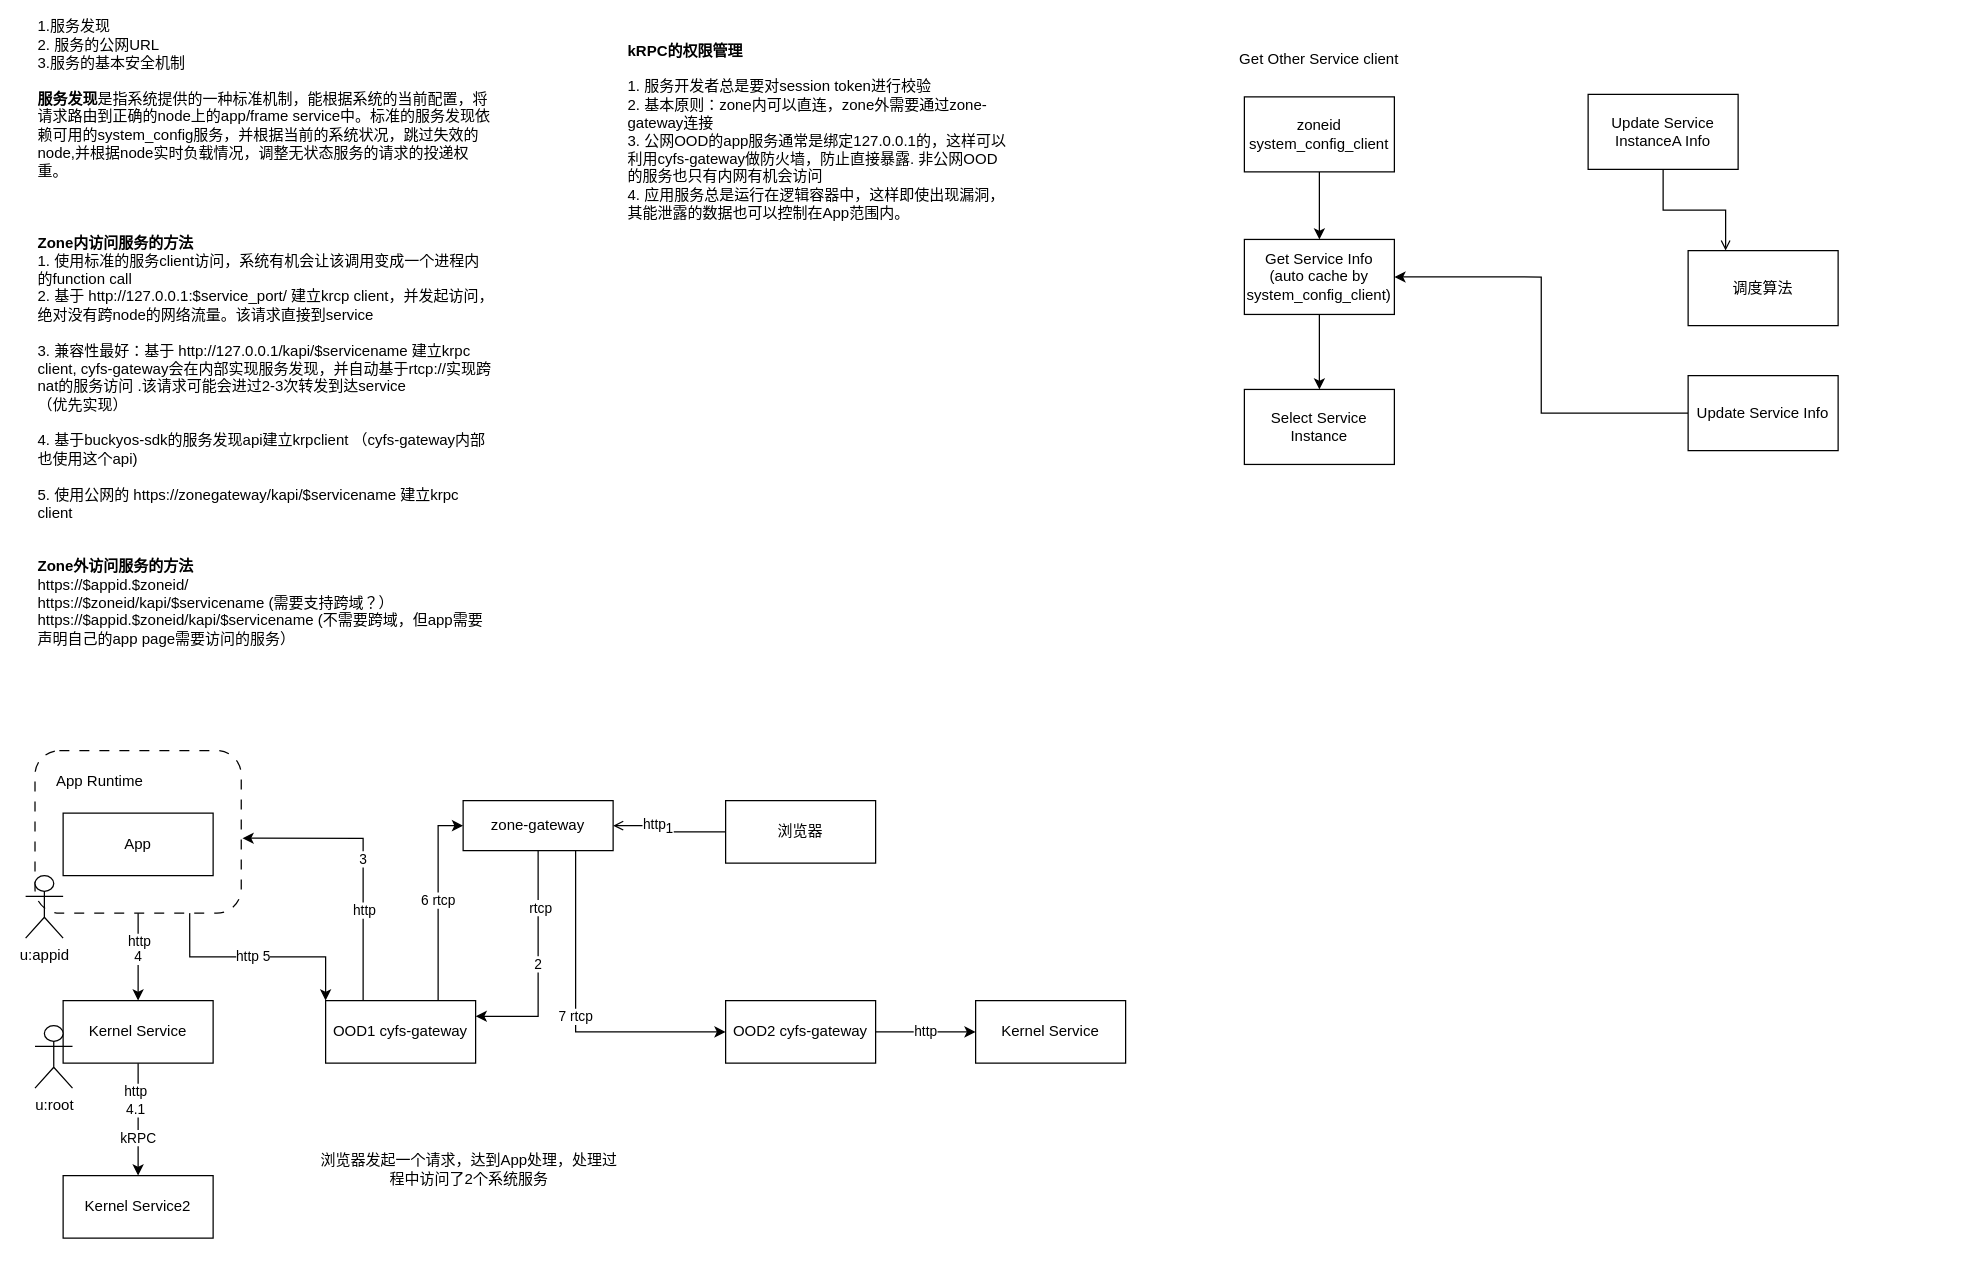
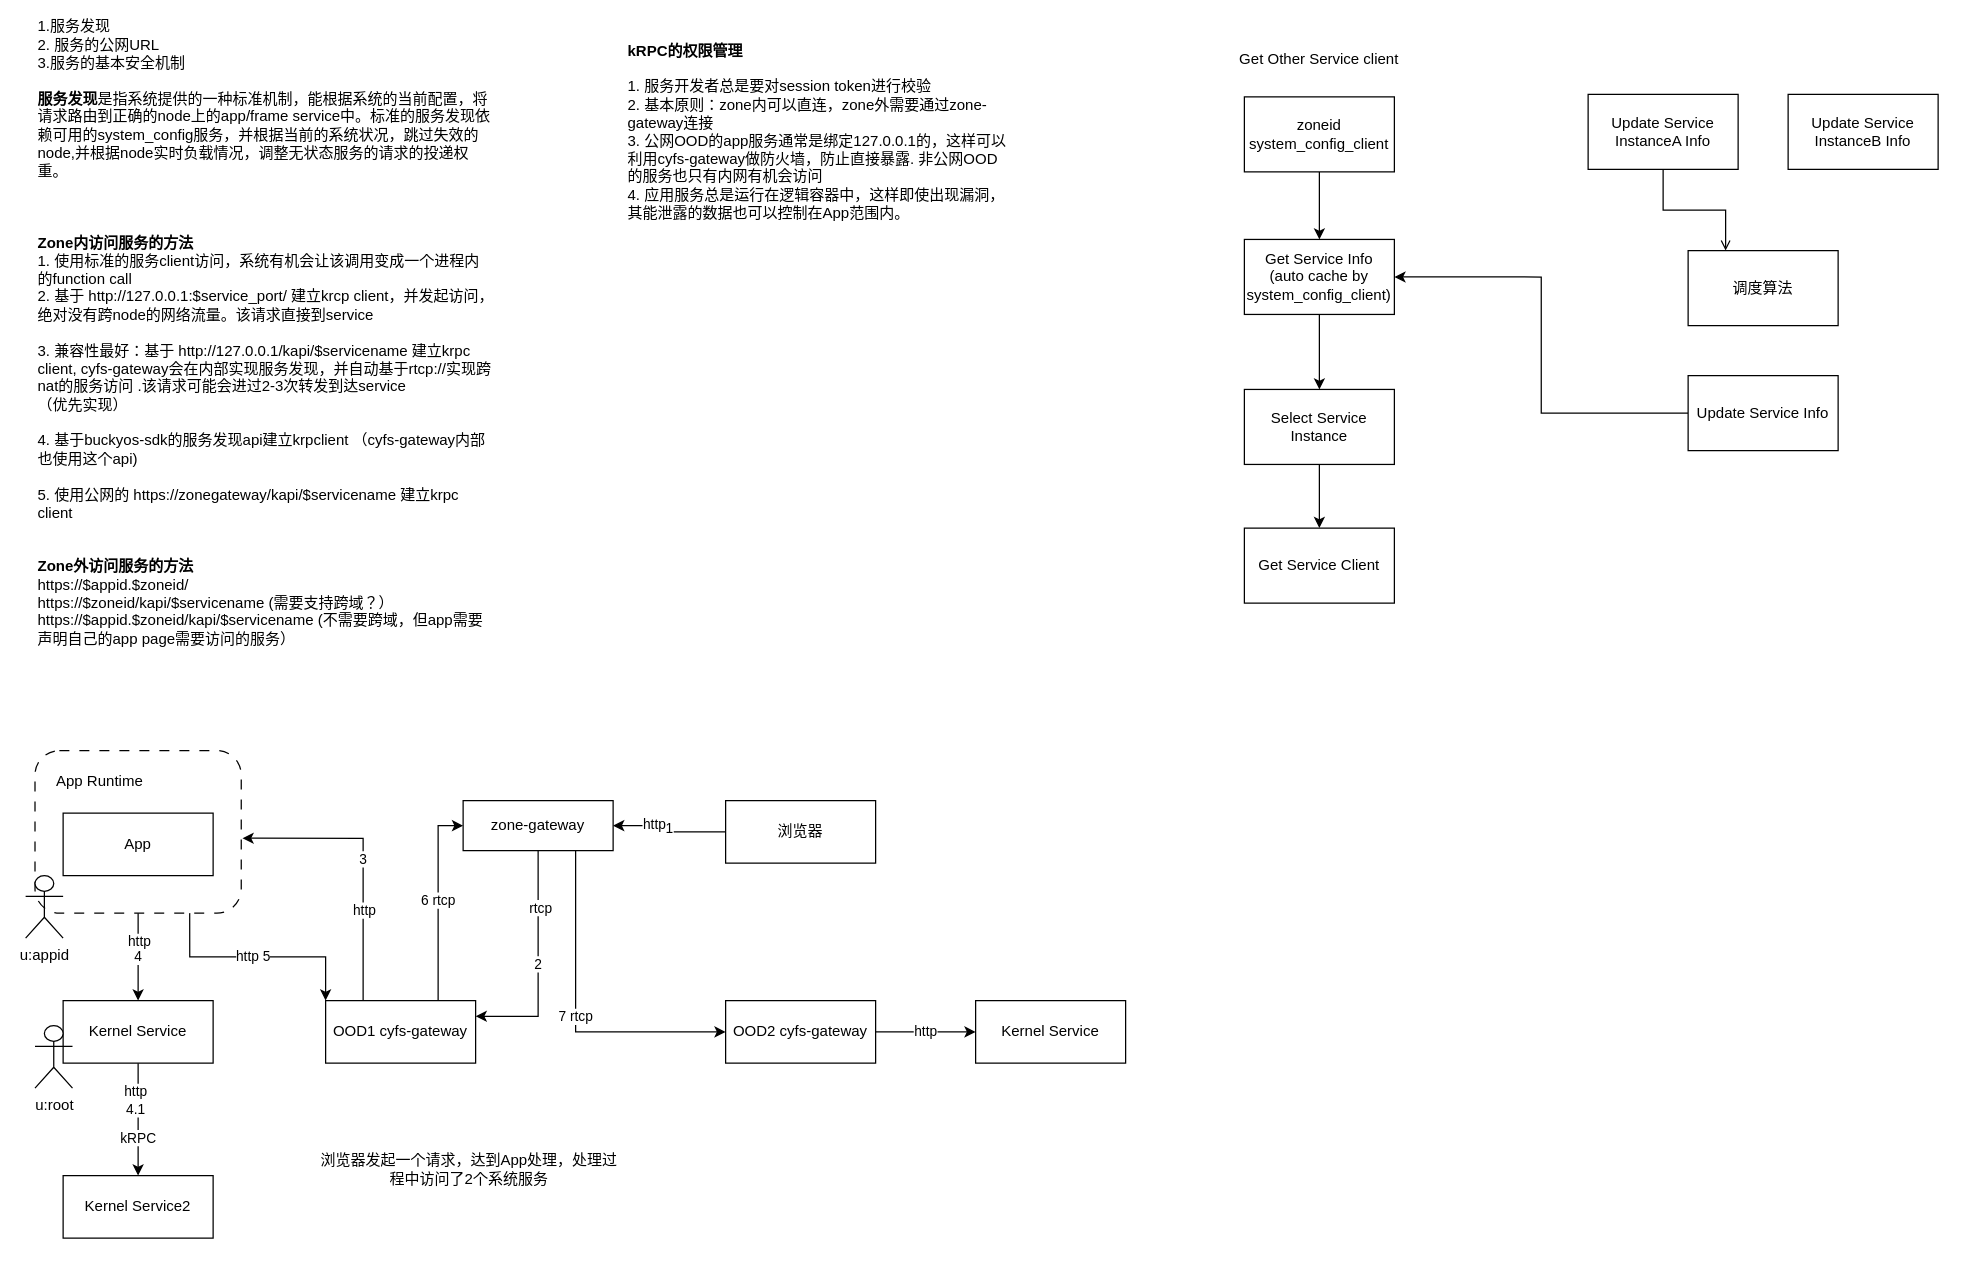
none -> (1863, 132)
none -> (1319, 492)
none -> (1319, 566)
(620, 826) -> (623, 826)
